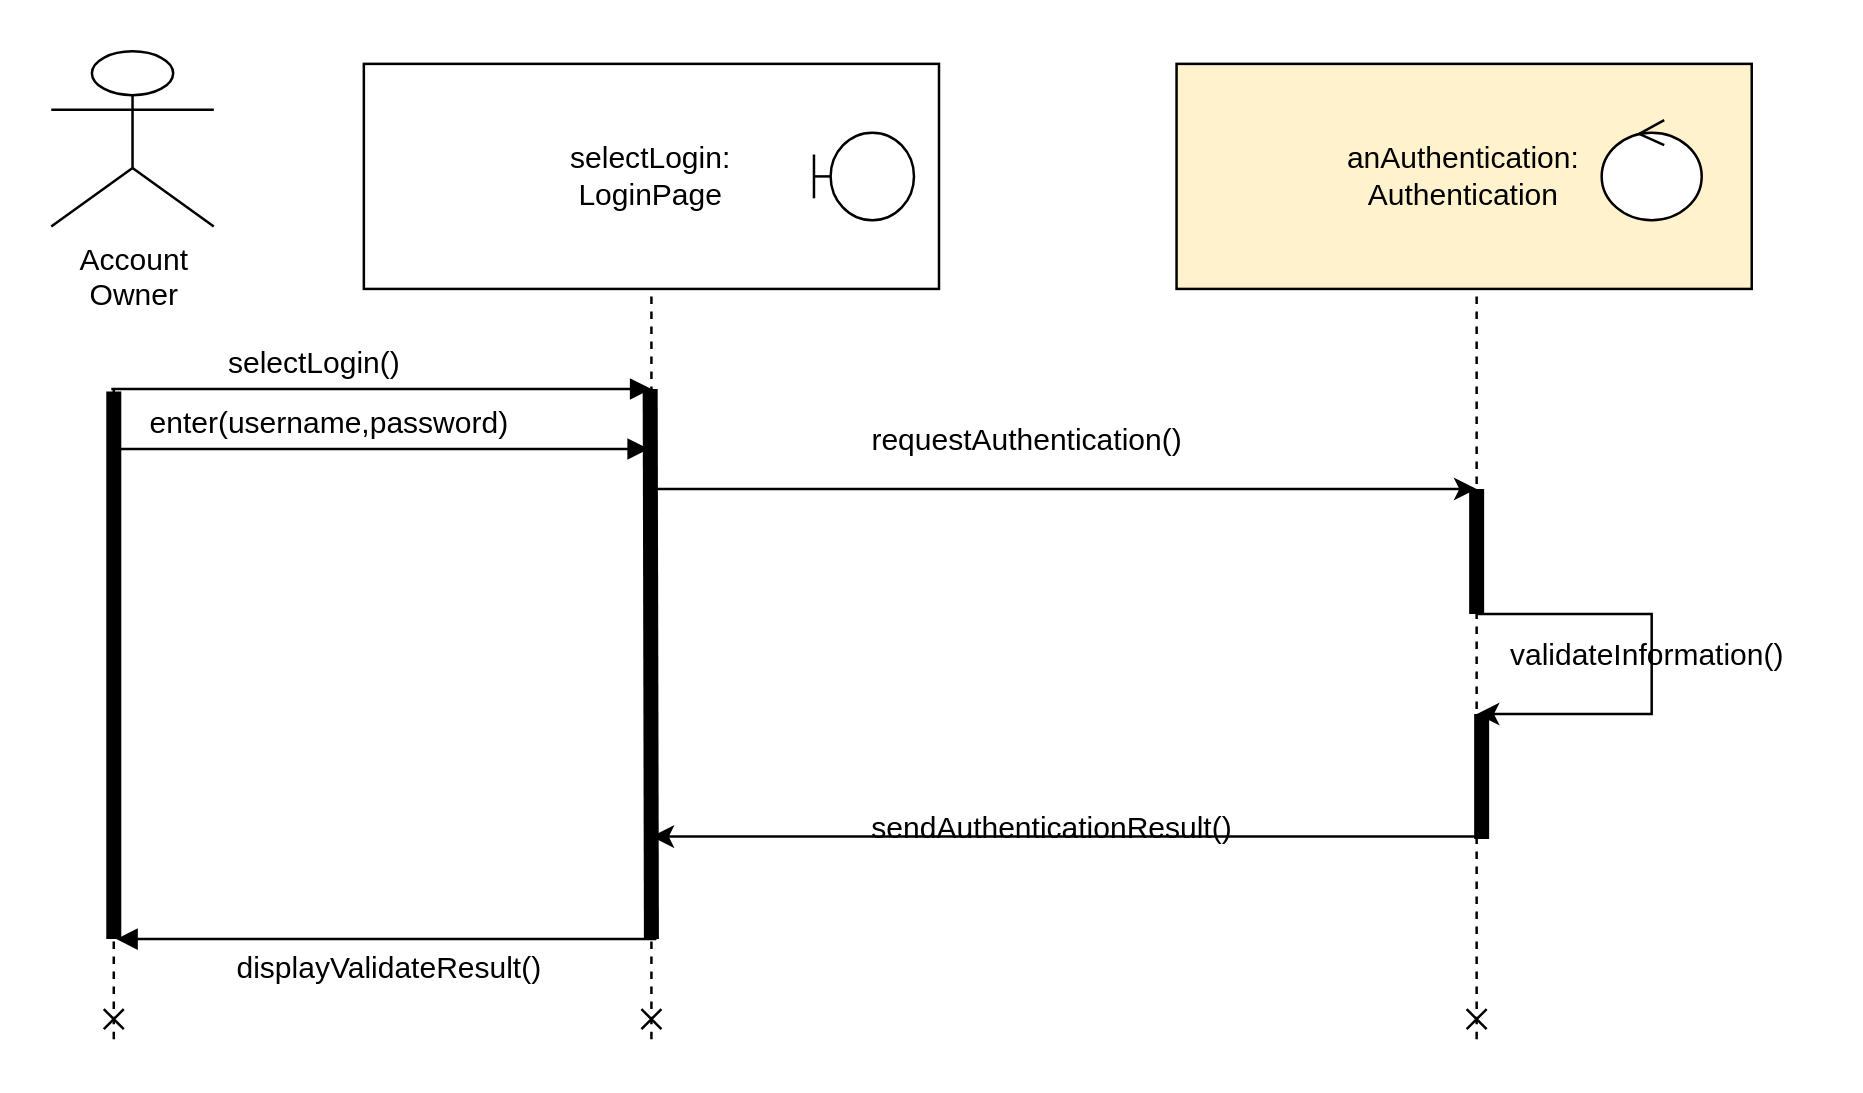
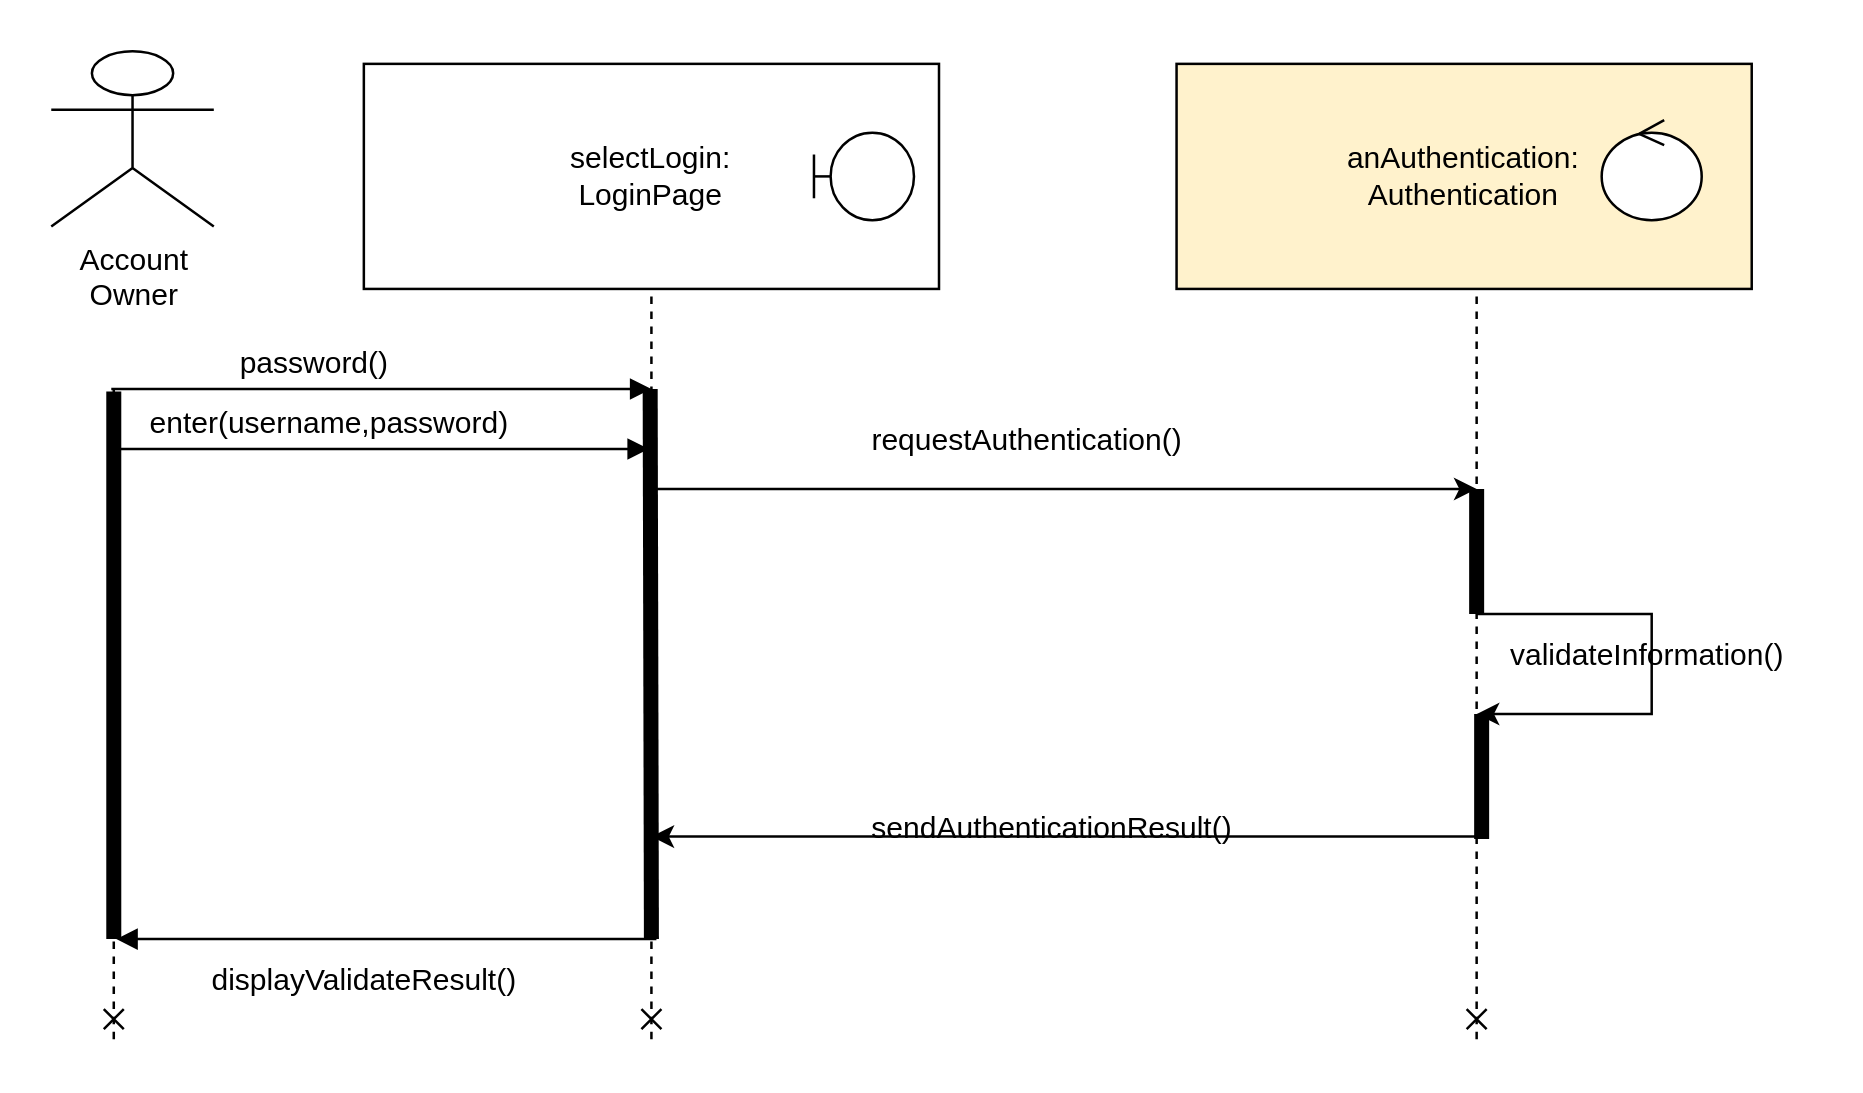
(315, 364) -> (315, 364)
(389, 969) -> (364, 981)
